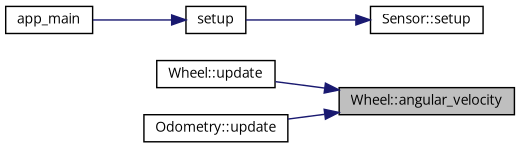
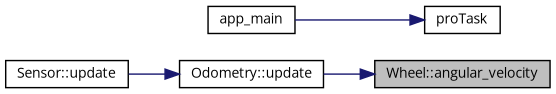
(216, 20) -> (462, 20)
(427, 20) -> none
none -> (67, 74)
(216, 74) -> none
